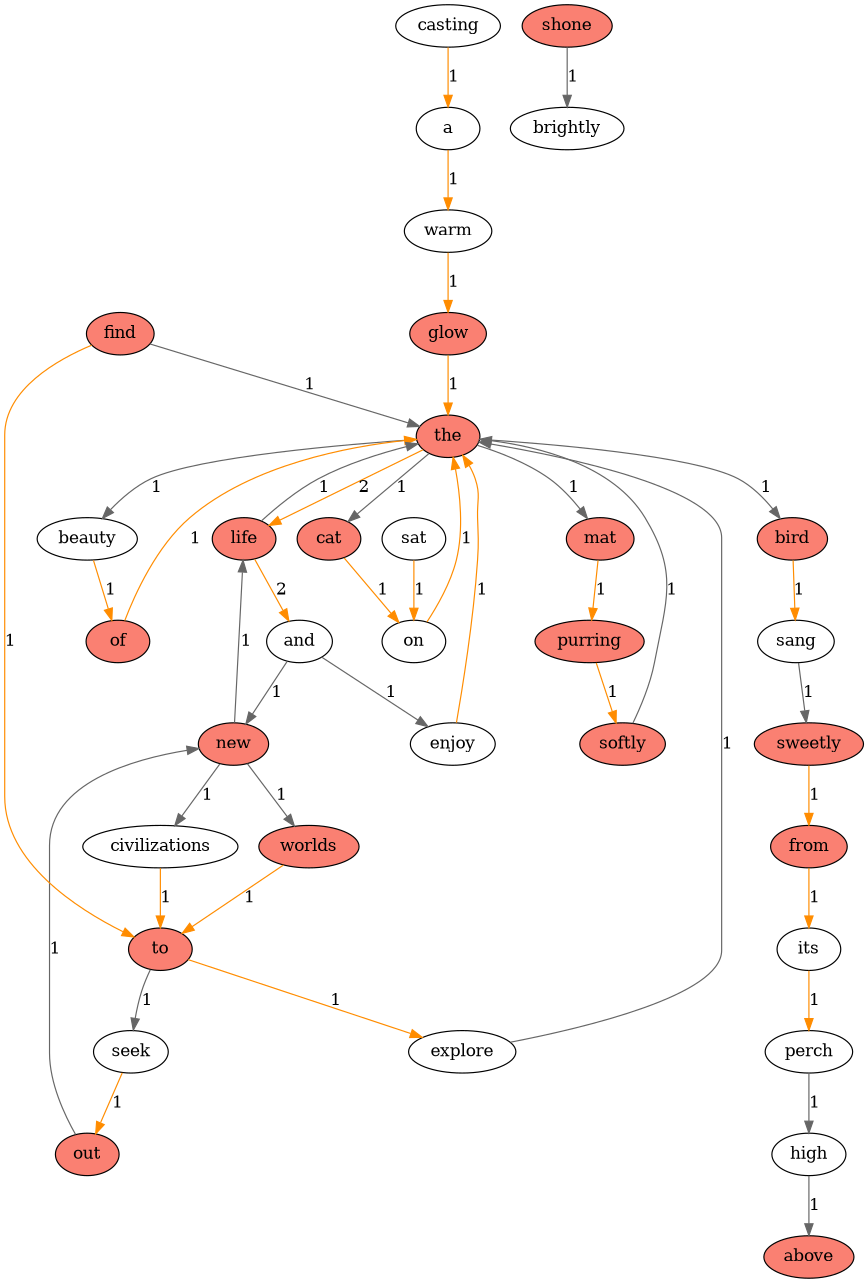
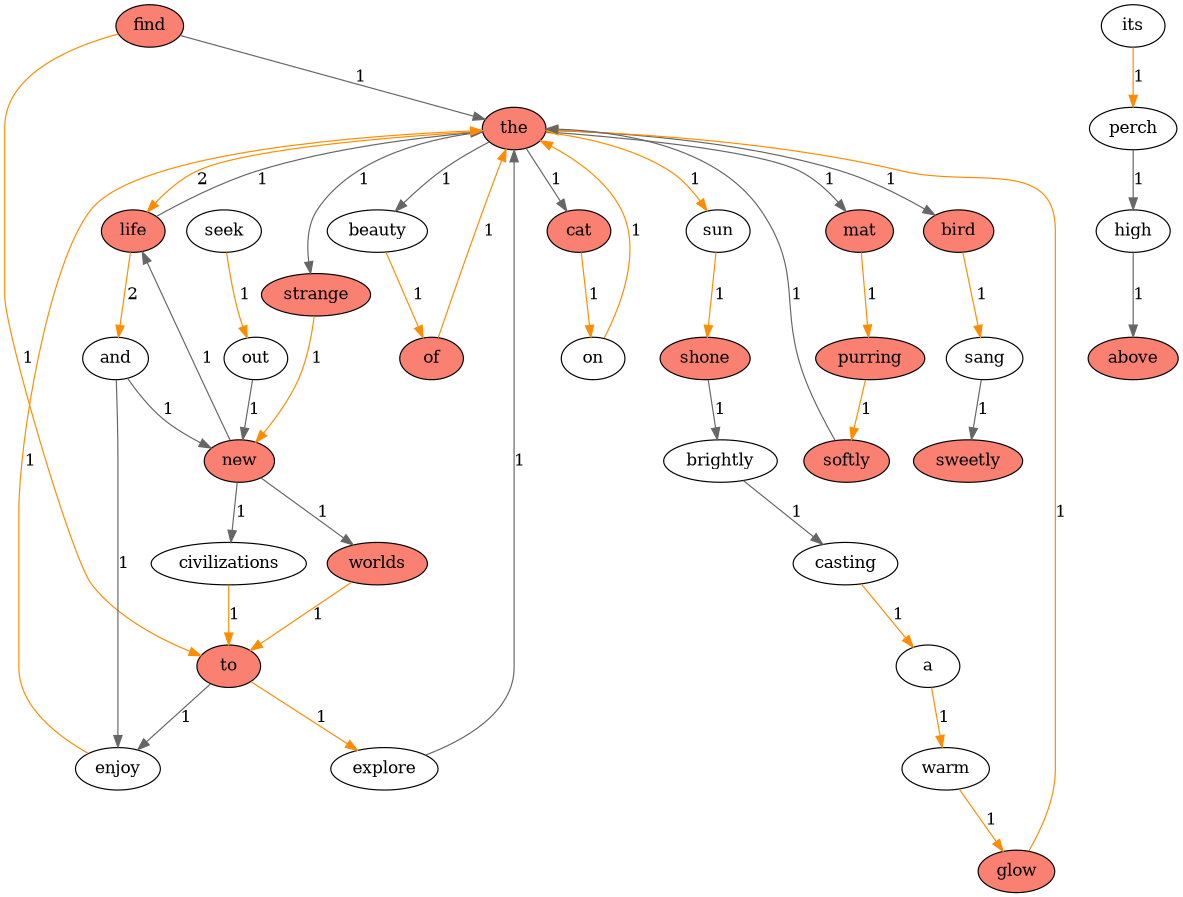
none -> (718, 231)
none -> (316, 295)
none -> (778, 509)
(414, 539) -> none
(809, 847) -> none
(141, 993) -> (178, 713)
(87, 1154) -> (256, 358)
